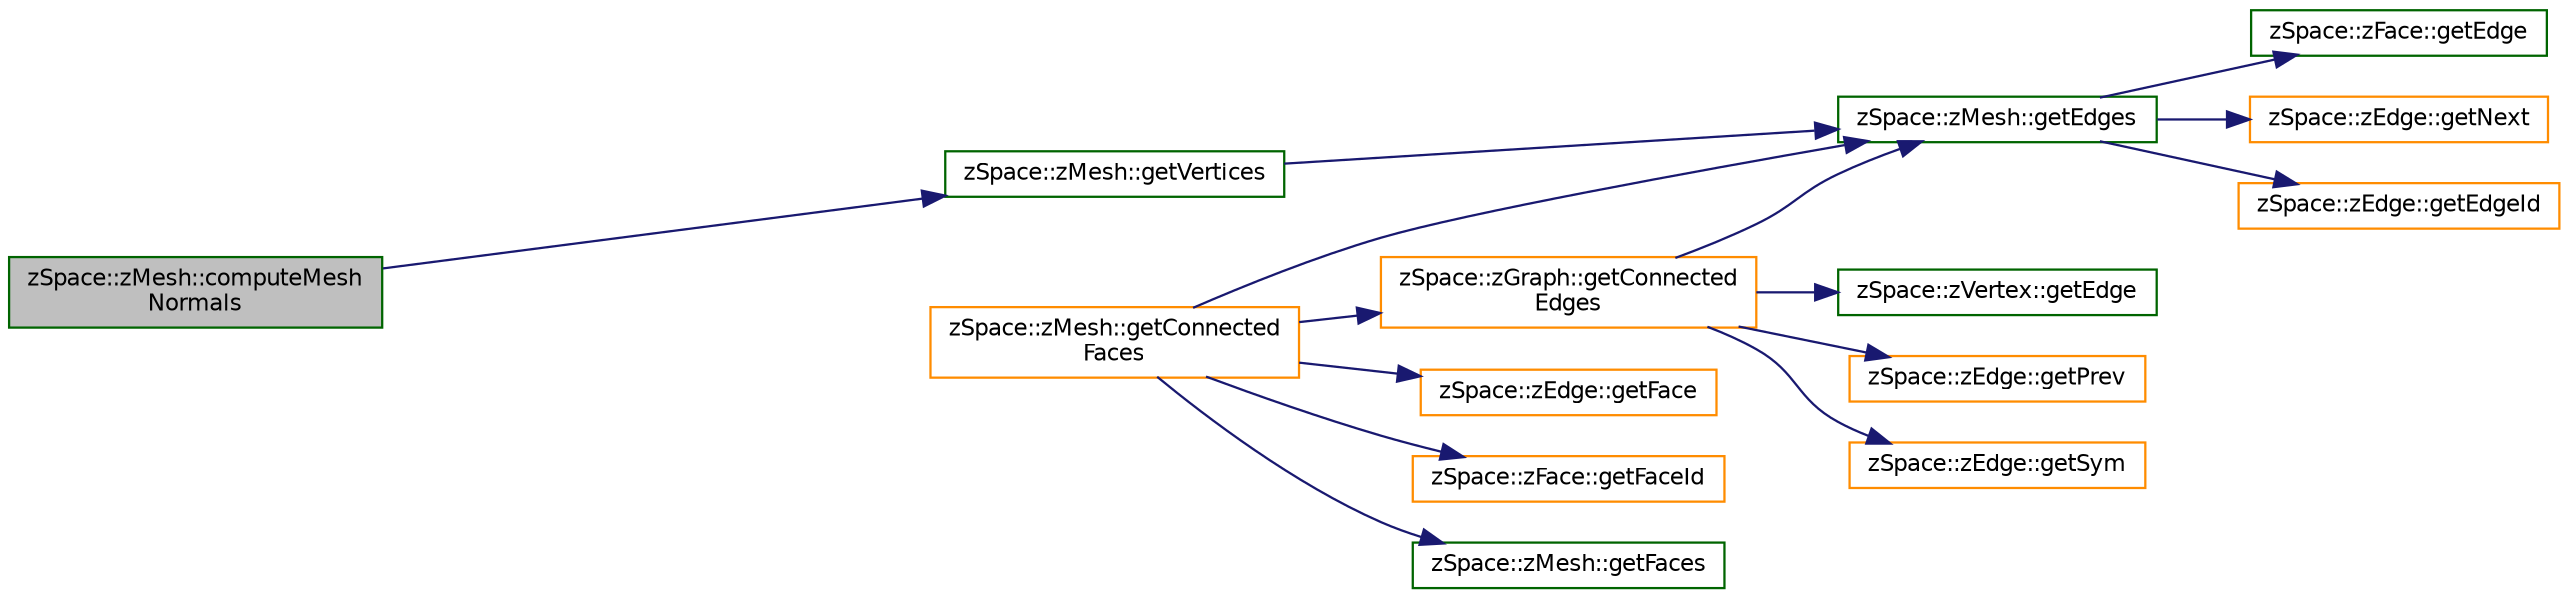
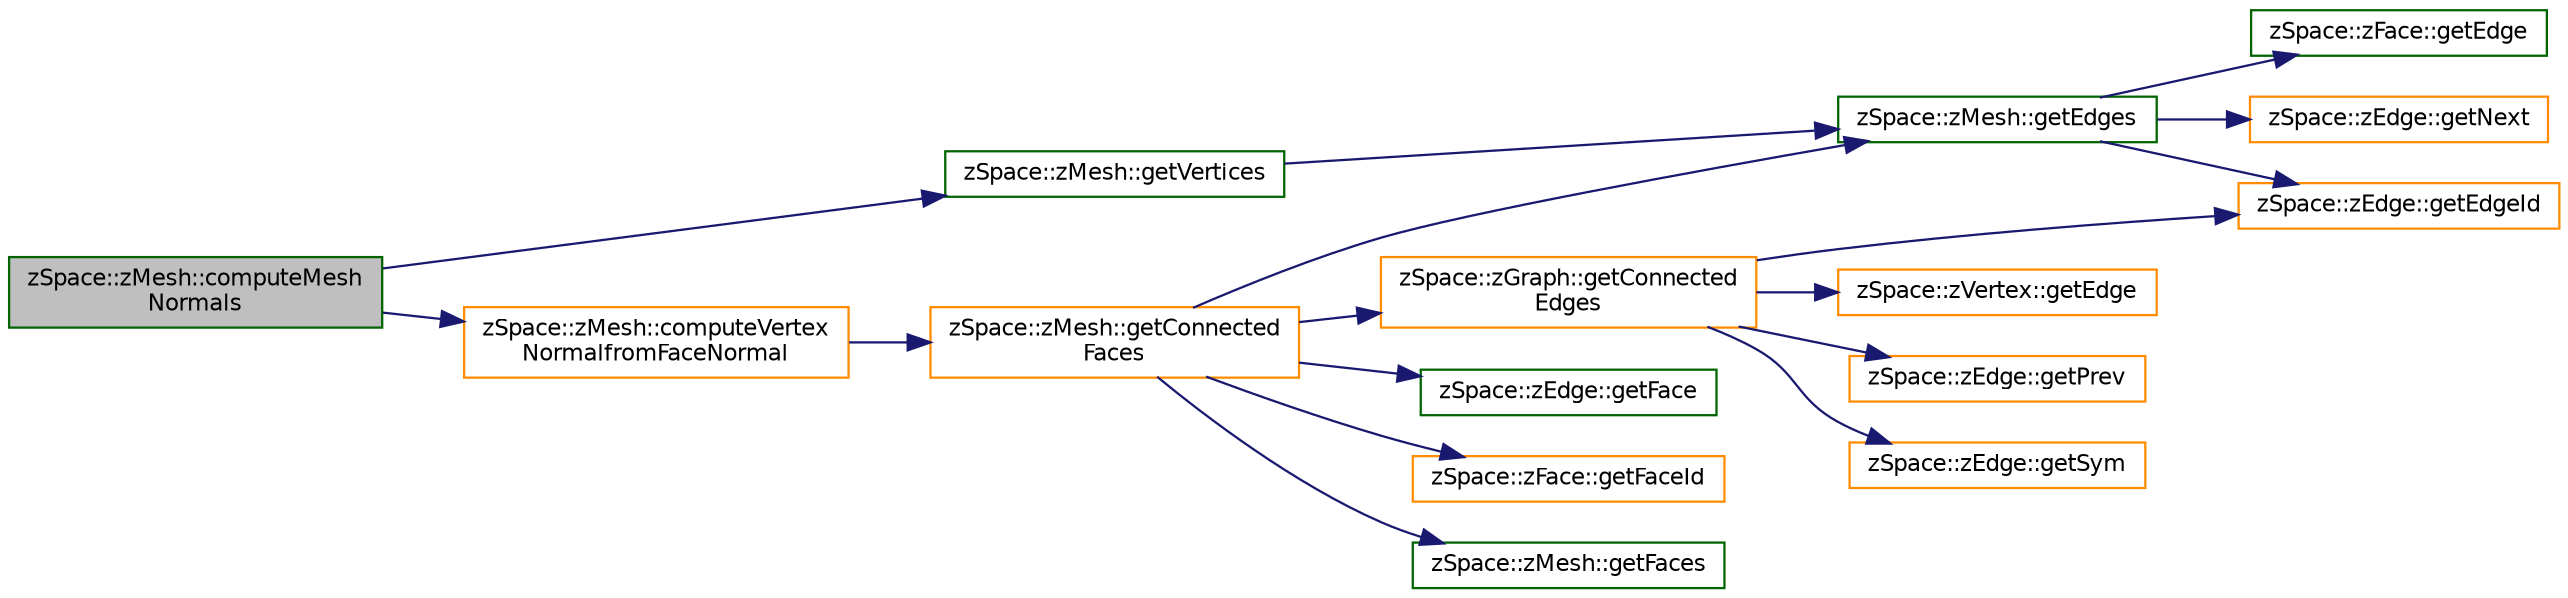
(1789, 205) -> (1986, 234)
(1997, 292) -> (1997, 292)
none -> (656, 342)
(1569, 392) -> (1569, 392)
